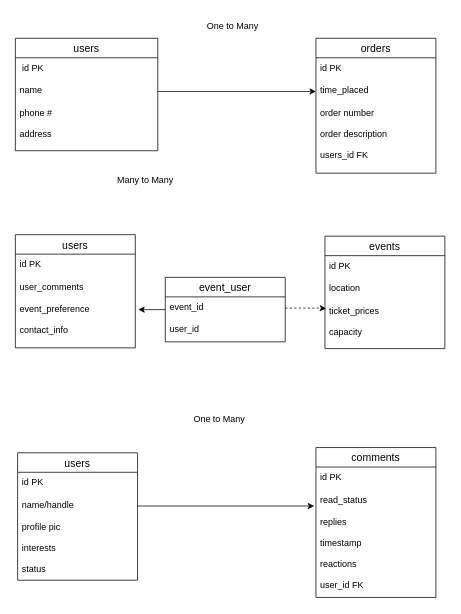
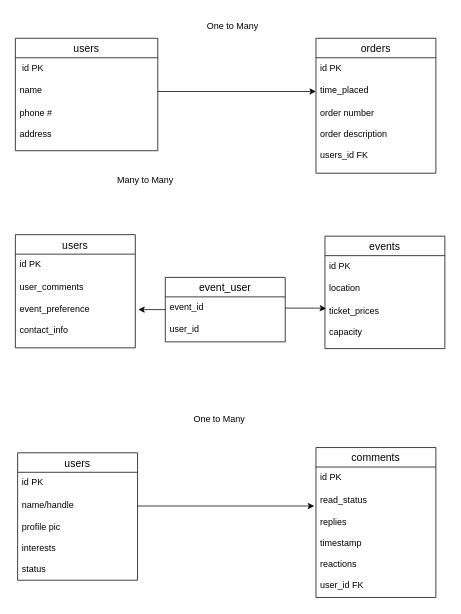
(304, 308) -> (304, 308)
